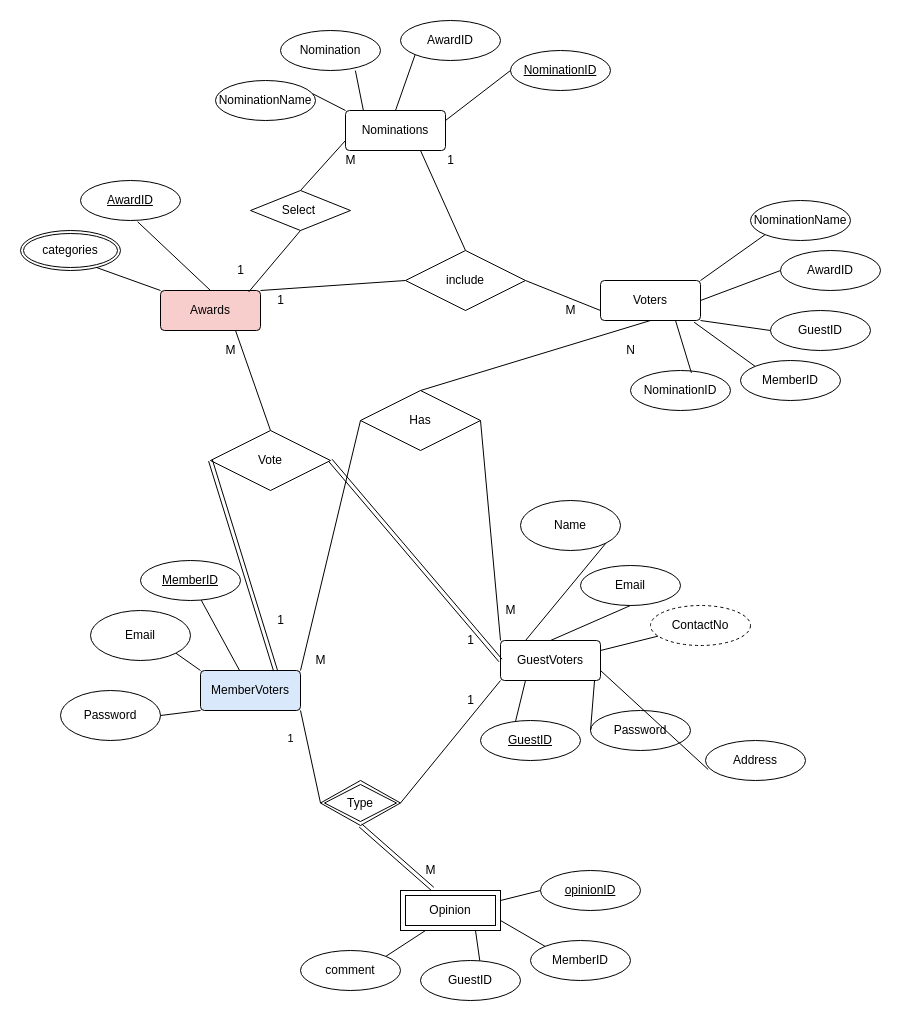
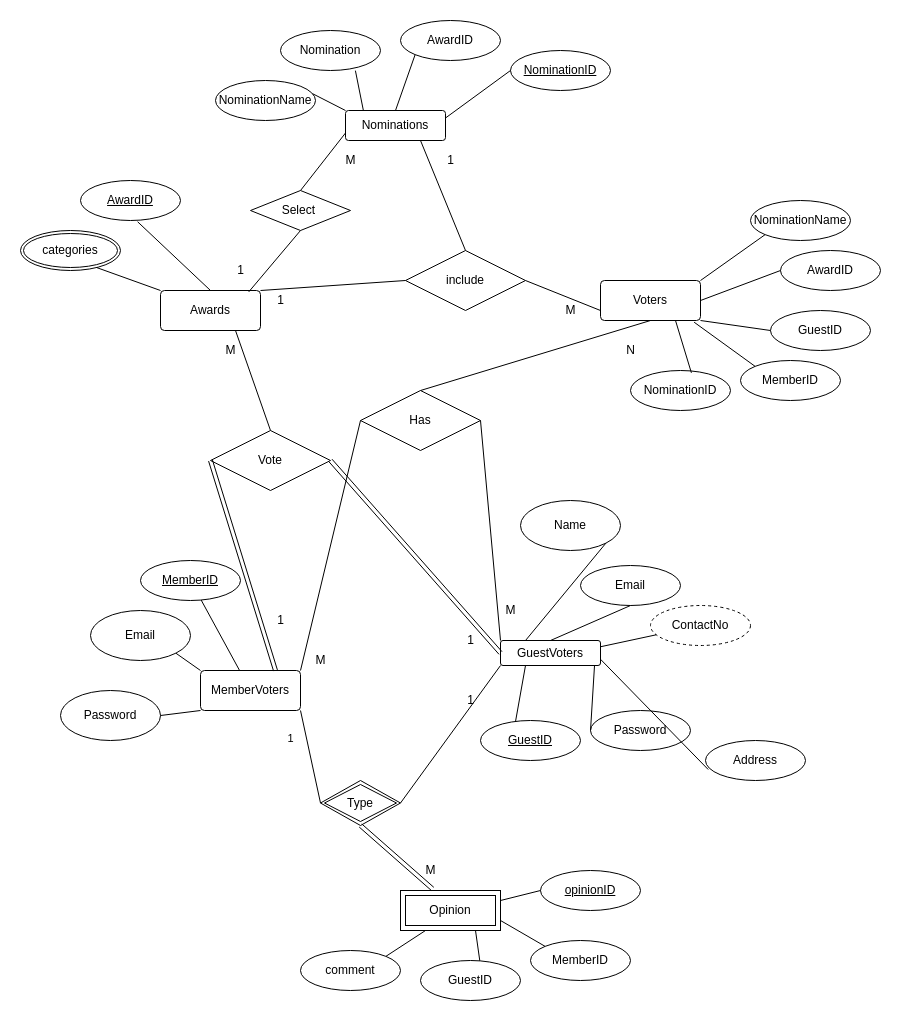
(396, 131) -> (396, 126)
(211, 311) -> (211, 311)
(551, 661) -> (551, 653)
(251, 691) -> (251, 691)
